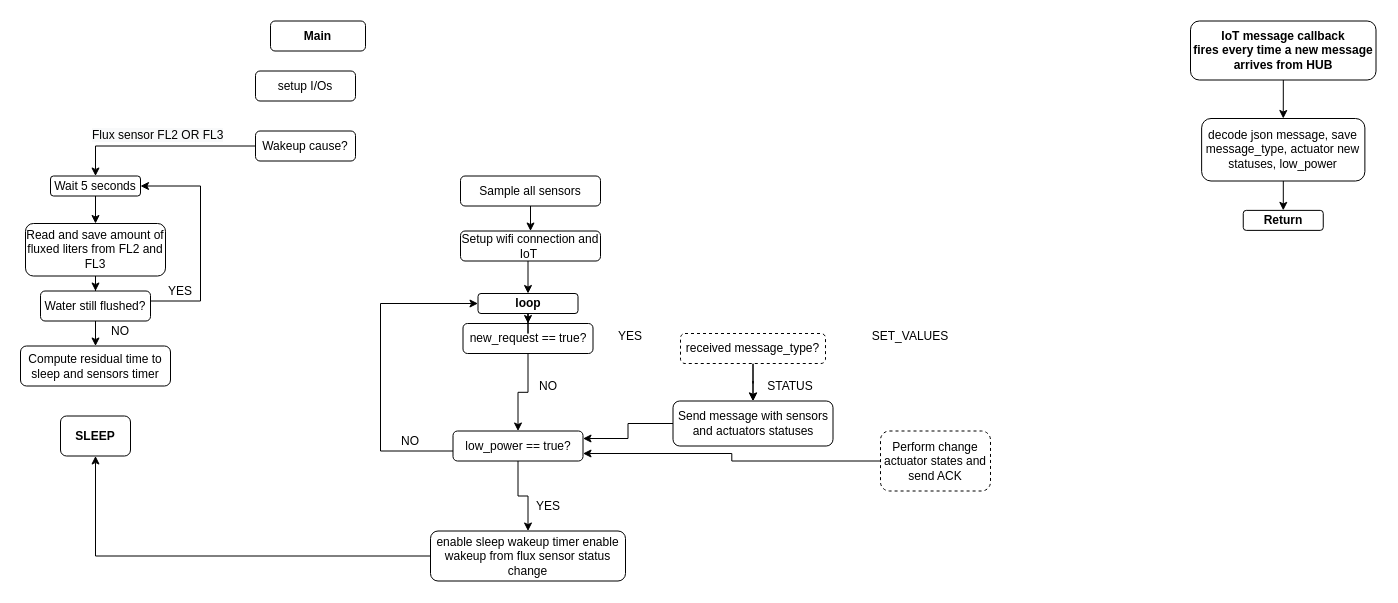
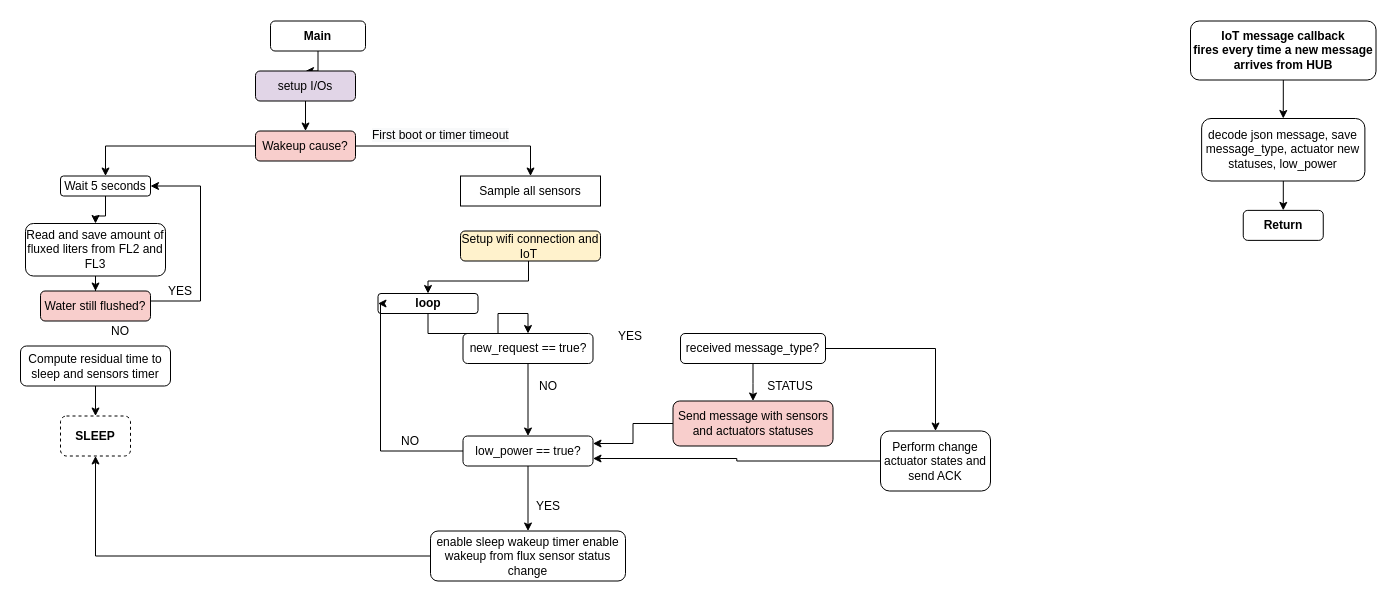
none -> (318, 64)
(306, 86) -> (306, 86)
none -> (306, 120)
(171, 136) -> none
none -> (451, 136)
(306, 146) -> (306, 146)
none -> (455, 146)
(96, 186) -> (106, 186)
(531, 191) -> (531, 191)
(1283, 220) -> (1283, 225)
(531, 222) -> none
(531, 246) -> (531, 246)
(528, 304) -> (428, 304)
(96, 306) -> (96, 306)
(911, 336) -> none
(96, 337) -> none
(528, 339) -> (528, 349)
(753, 349) -> (753, 349)
(753, 395) -> (919, 349)
none -> (96, 405)
(753, 424) -> (753, 424)
(96, 436) -> (96, 436)
(518, 446) -> (528, 451)
(936, 461) -> (936, 461)
